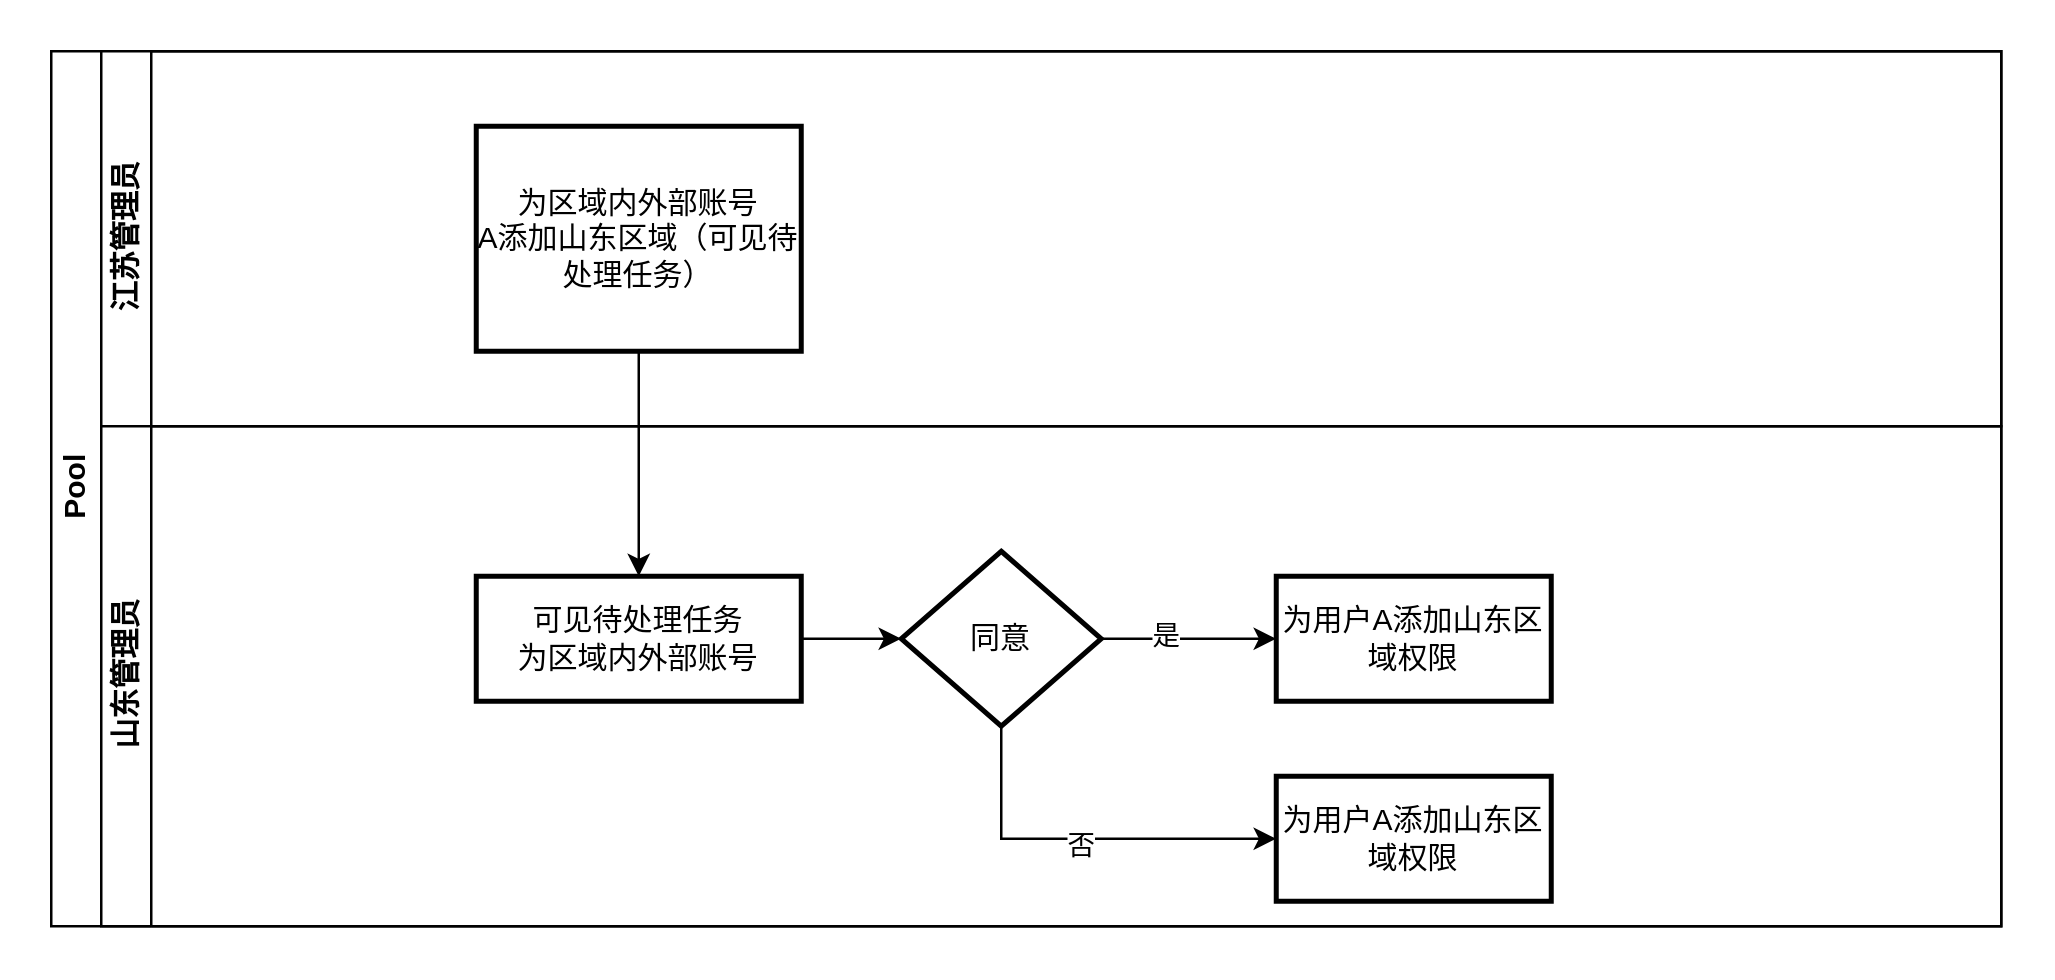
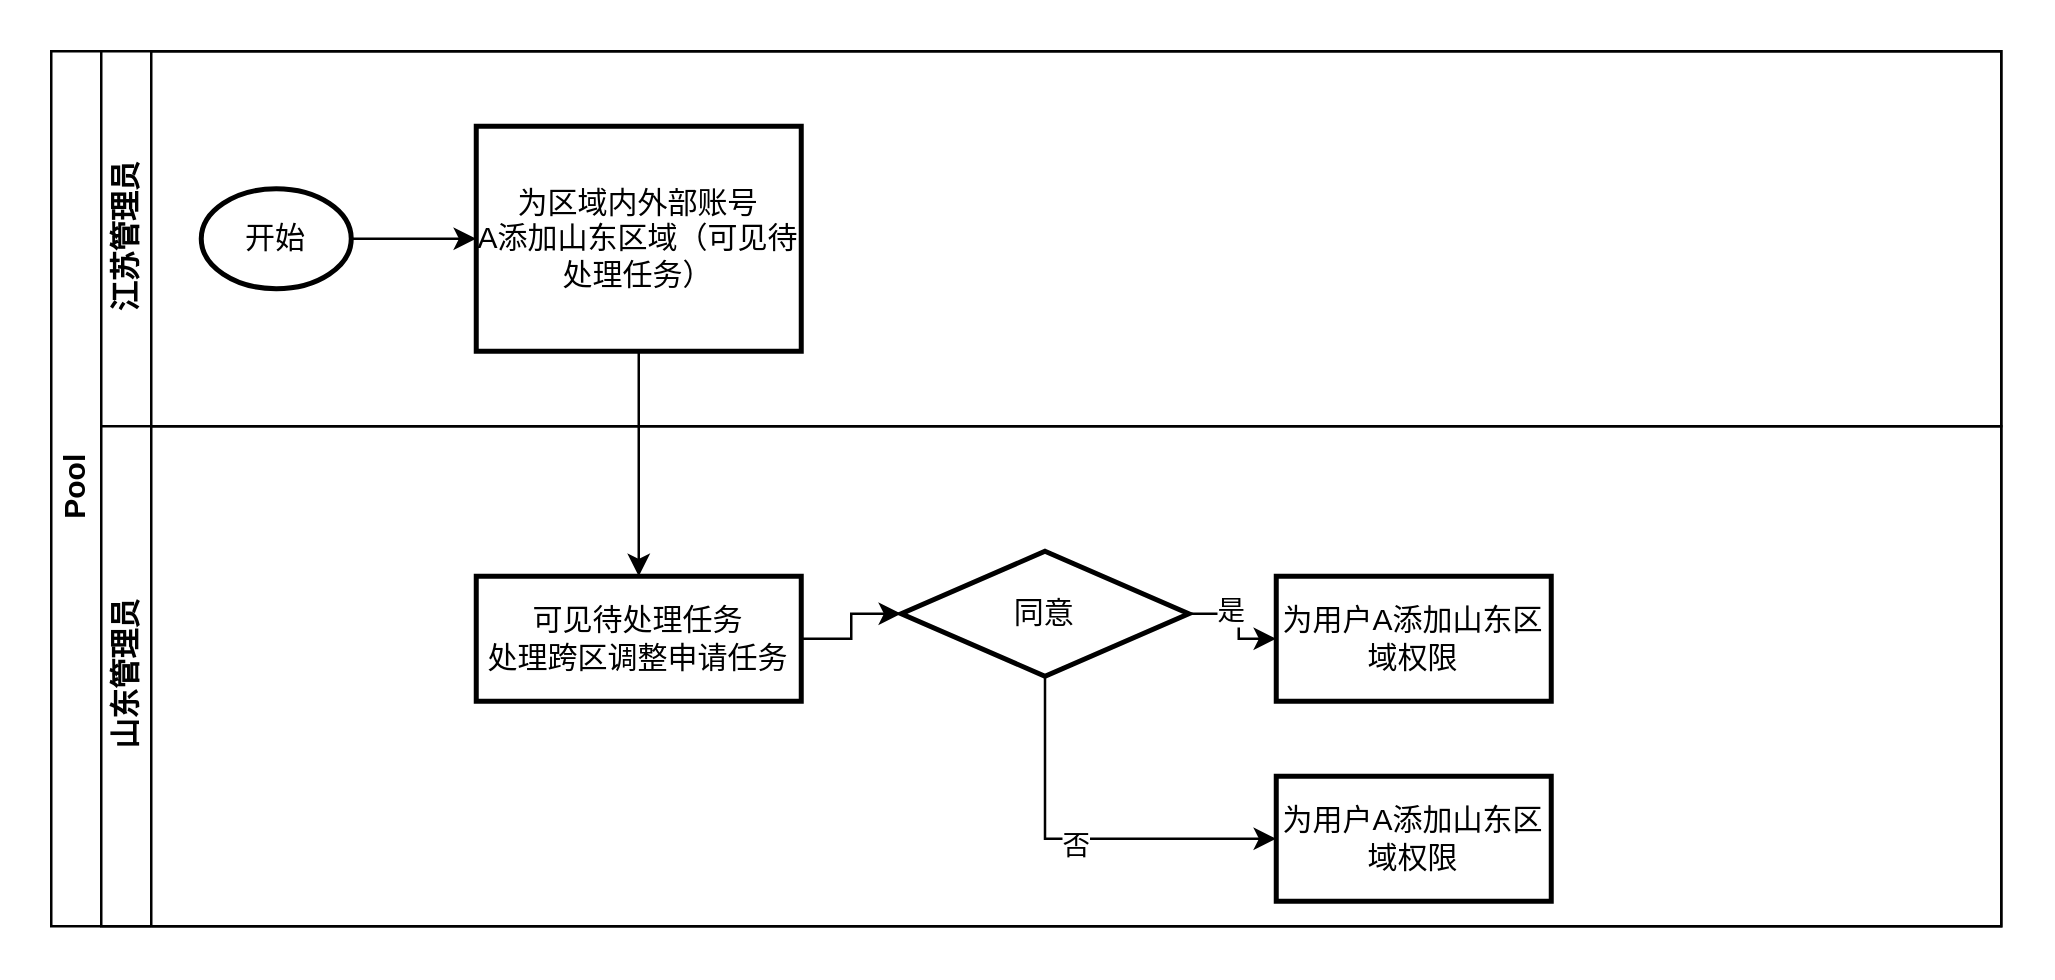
none -> (276, 239)
none -> (405, 239)
(639, 639) -> (639, 639)
(1001, 639) -> (1045, 614)
